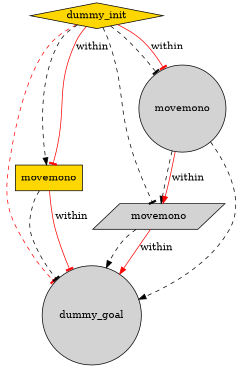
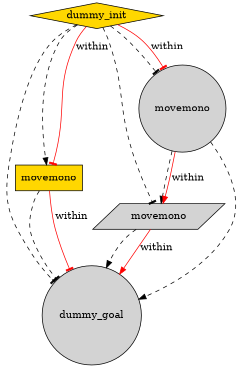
(12, 148) -> (12, 148)
